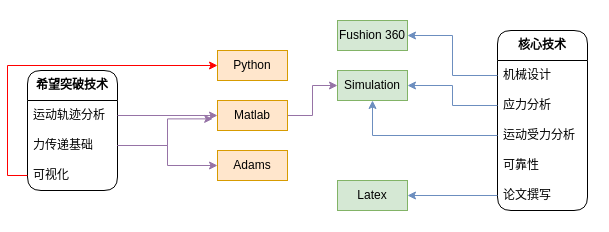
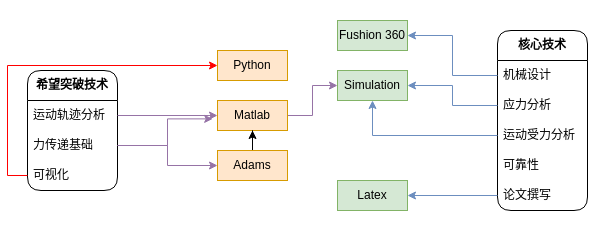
none -> (253, 137)
